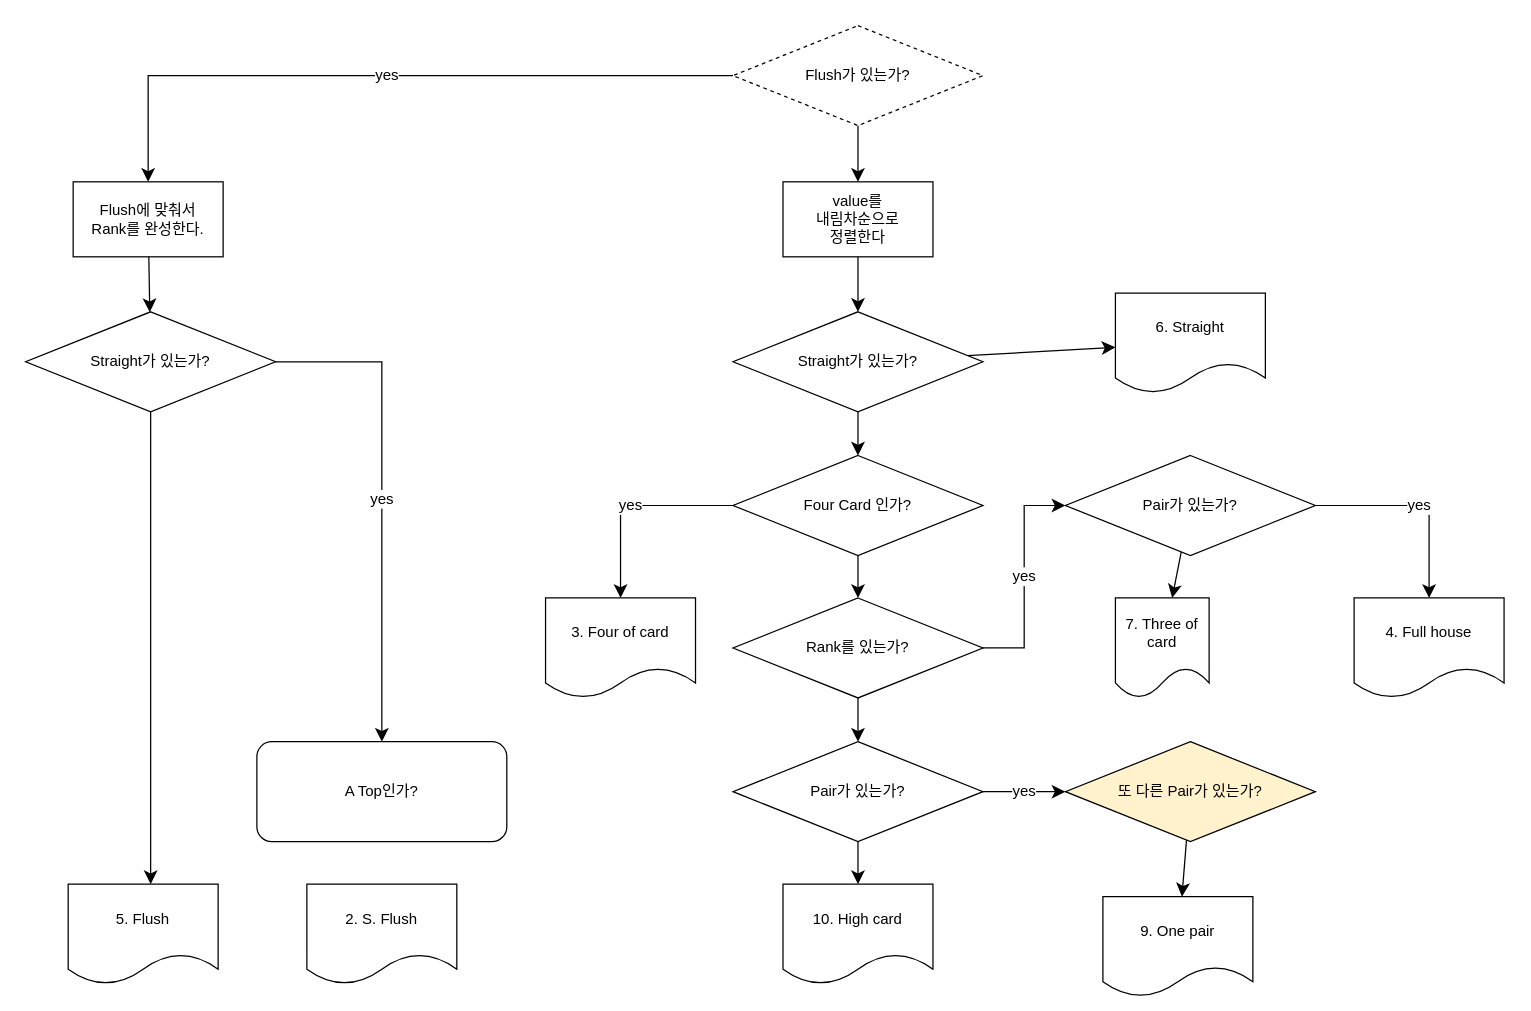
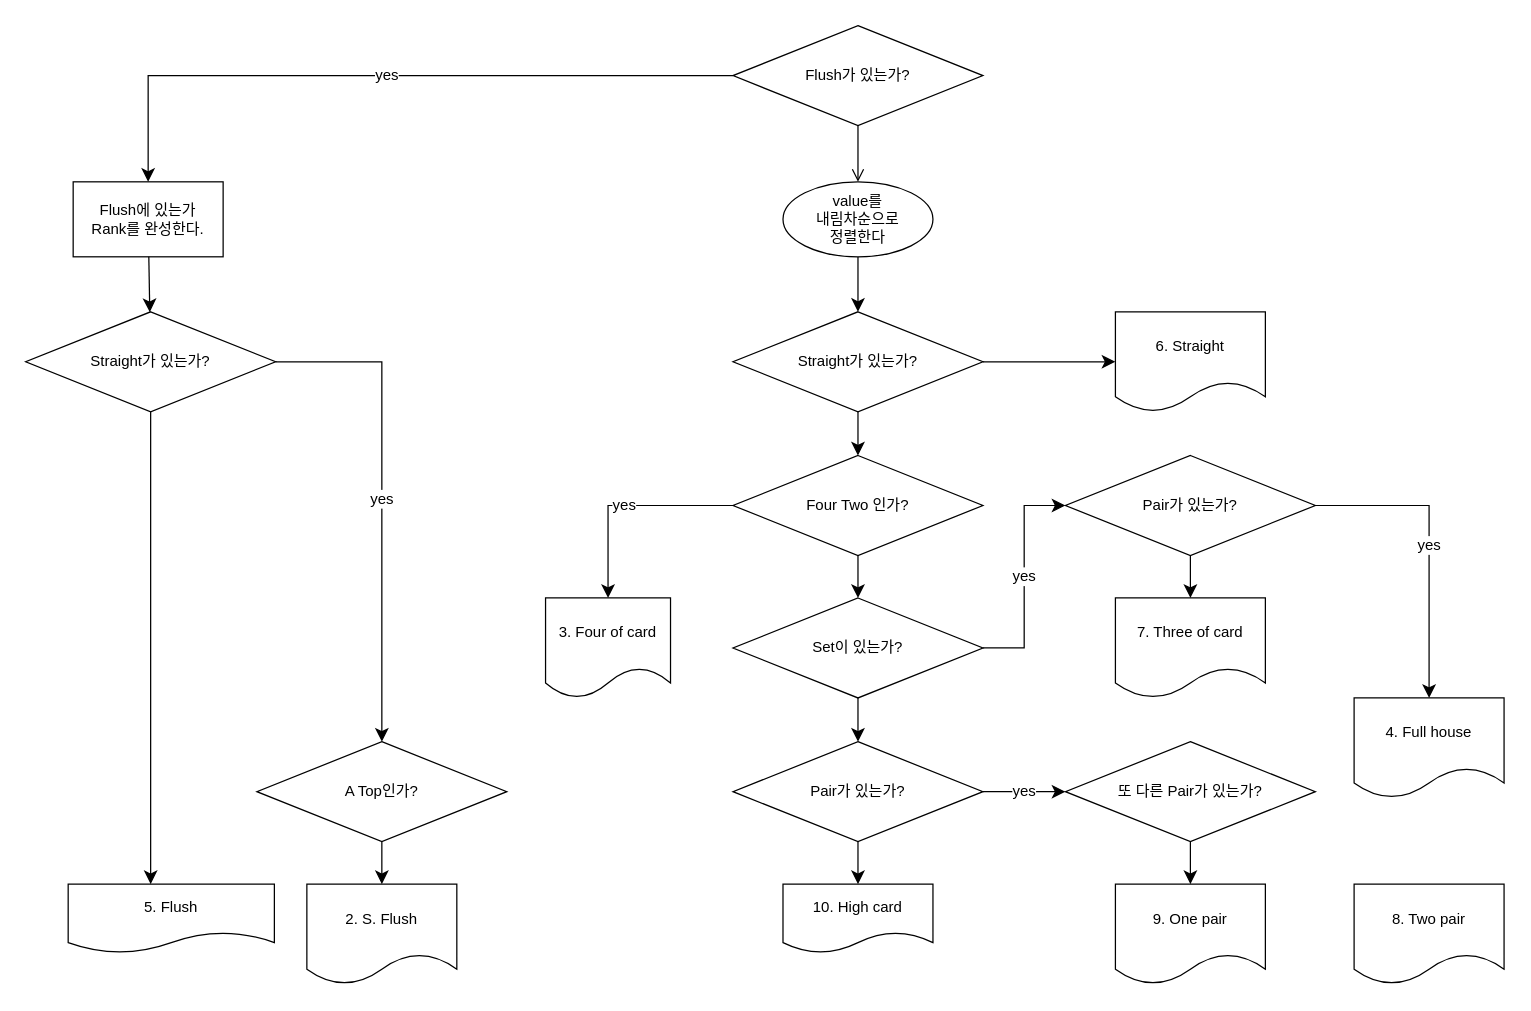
(858, 76) -> (858, 76)
(858, 170) -> (858, 172)
(148, 219) -> (148, 219)
(858, 219) -> (858, 219)
(1191, 343) -> (1191, 362)
(858, 506) -> (858, 506)
(621, 648) -> (608, 648)
(858, 648) -> (858, 648)
(1163, 648) -> (1191, 648)
(1429, 648) -> (1429, 748)
(382, 792) -> (382, 792)
(1191, 792) -> (1191, 792)
none -> (382, 858)
(143, 934) -> (171, 919)
(858, 934) -> (858, 919)
none -> (1429, 934)
(1178, 947) -> (1191, 934)
